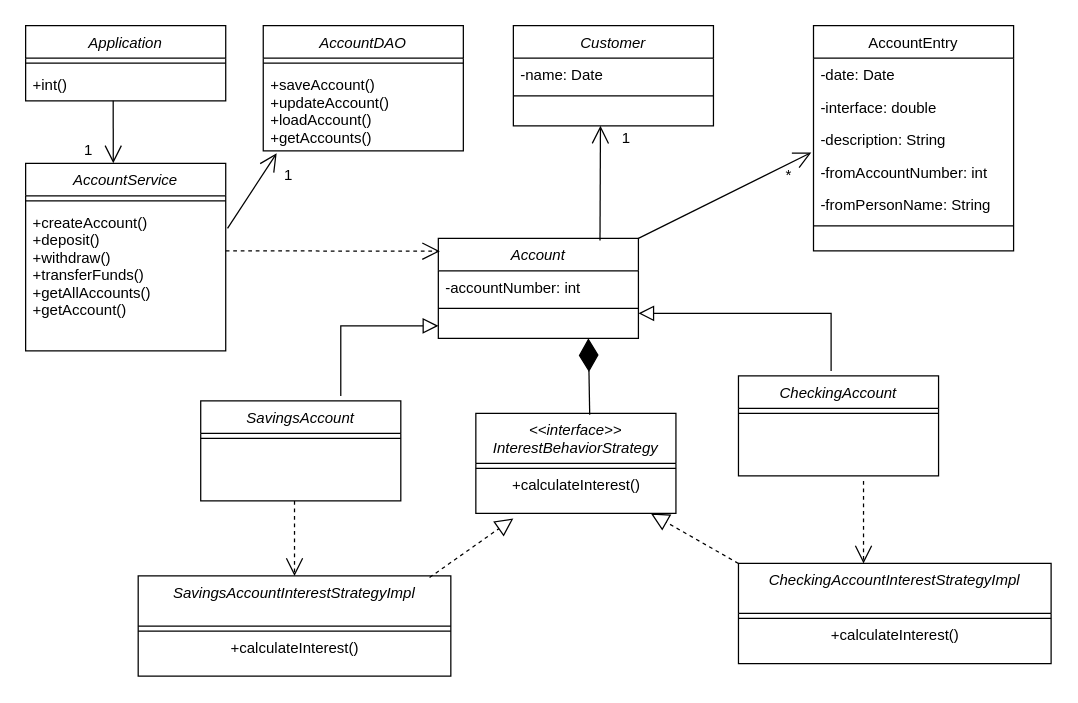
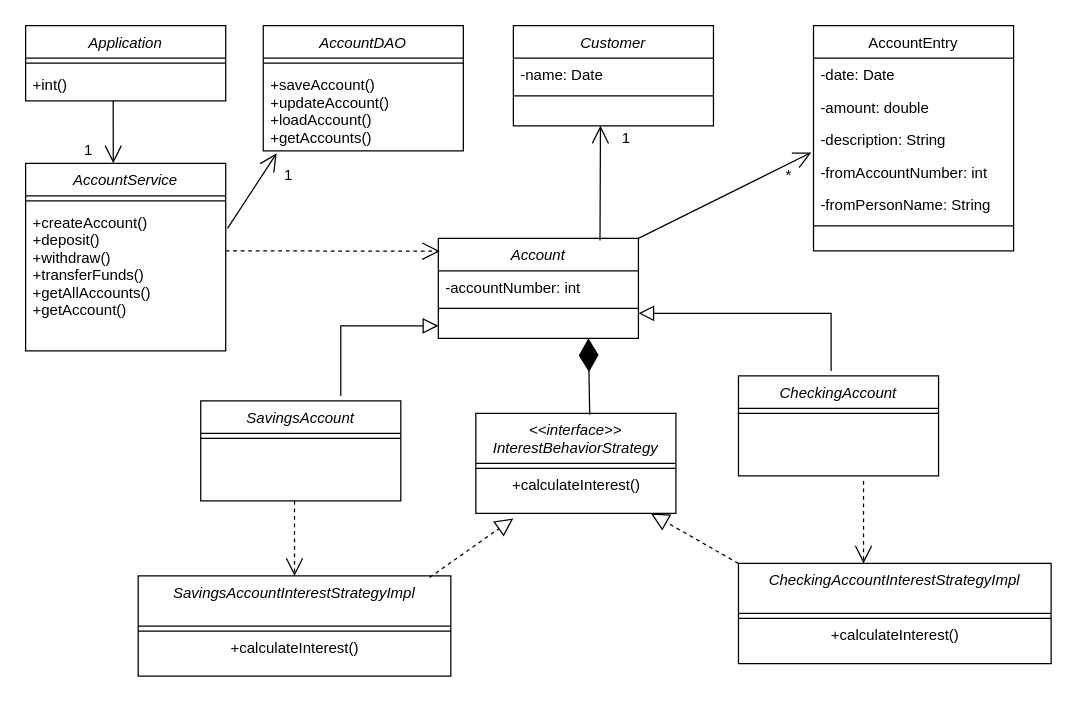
(888, 108) -> (877, 108)
